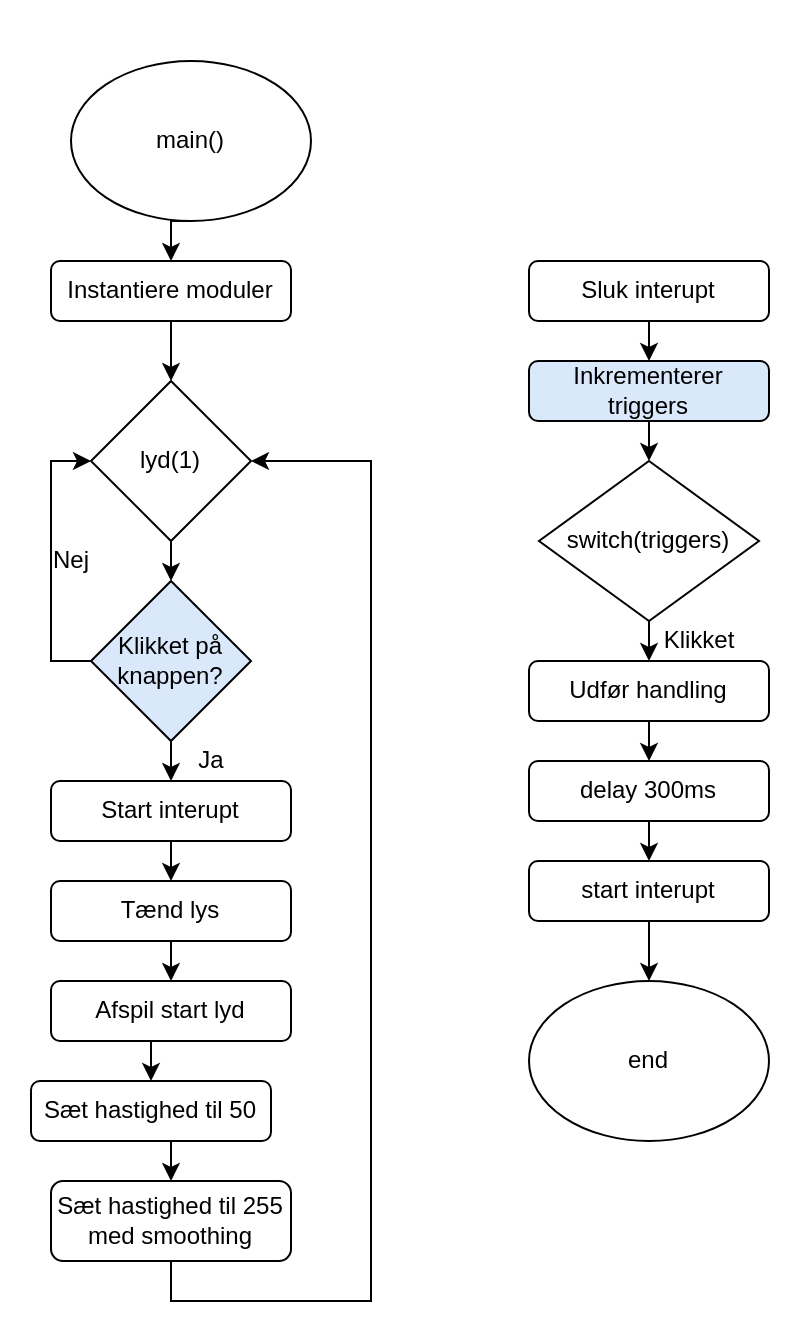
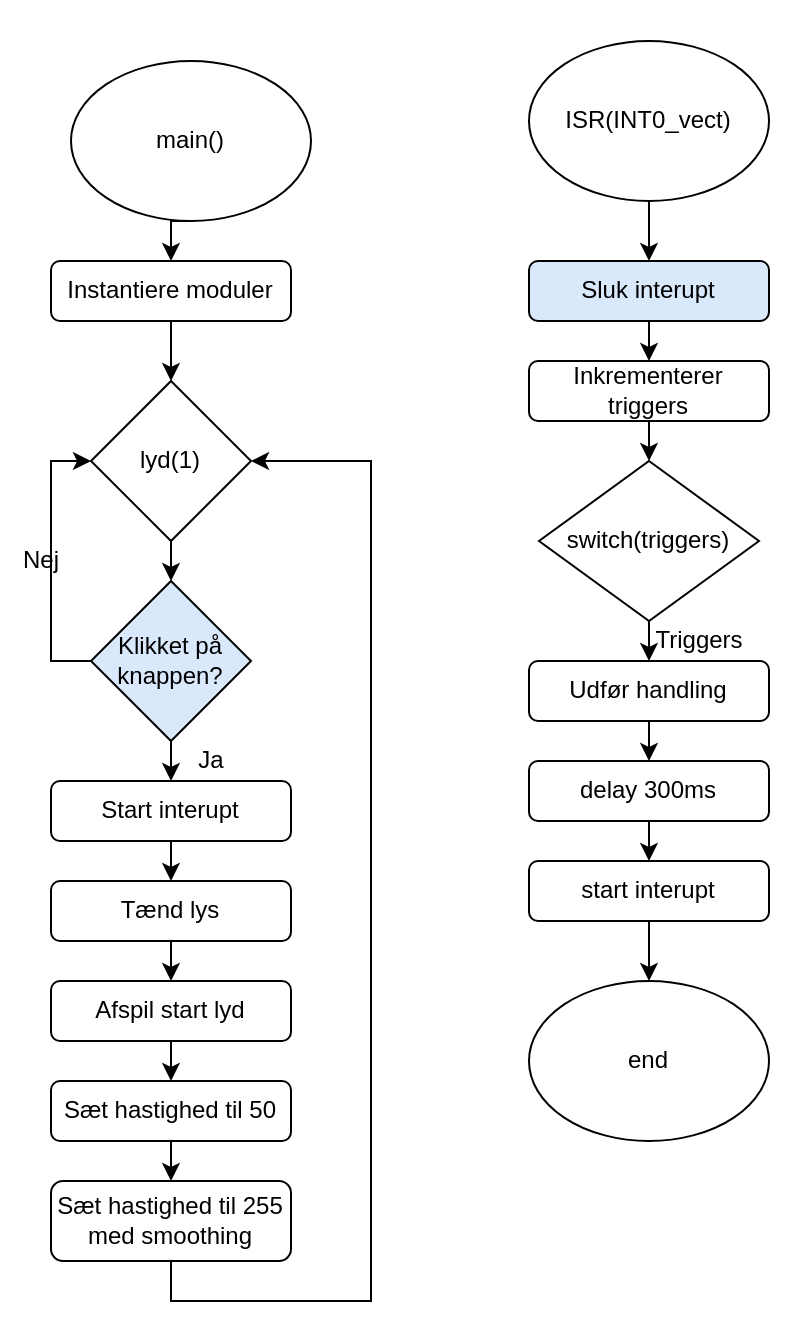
none -> (649, 121)
none -> (649, 224)
(649, 291) -> (649, 291)
(649, 391) -> (649, 391)
(71, 561) -> (41, 561)
(700, 641) -> (700, 641)
(151, 1111) -> (171, 1111)
